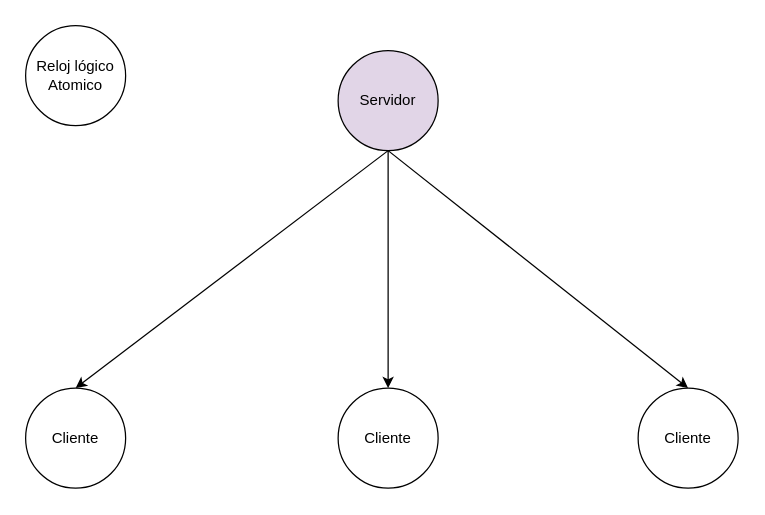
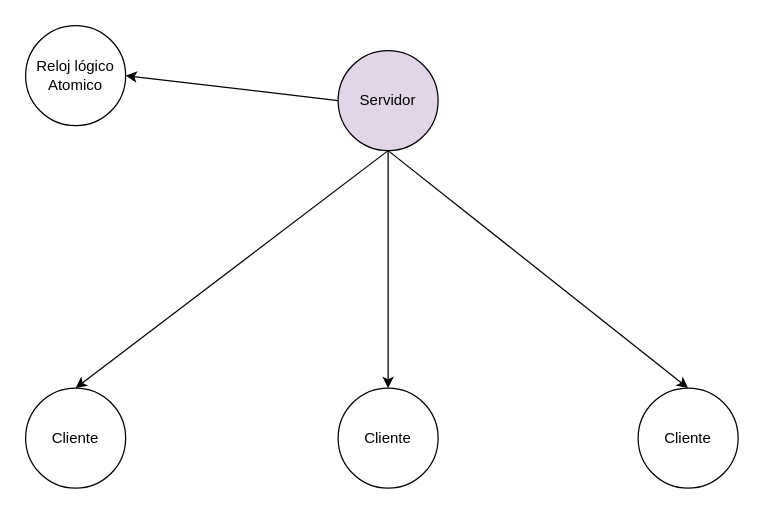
none -> (236, 89)
